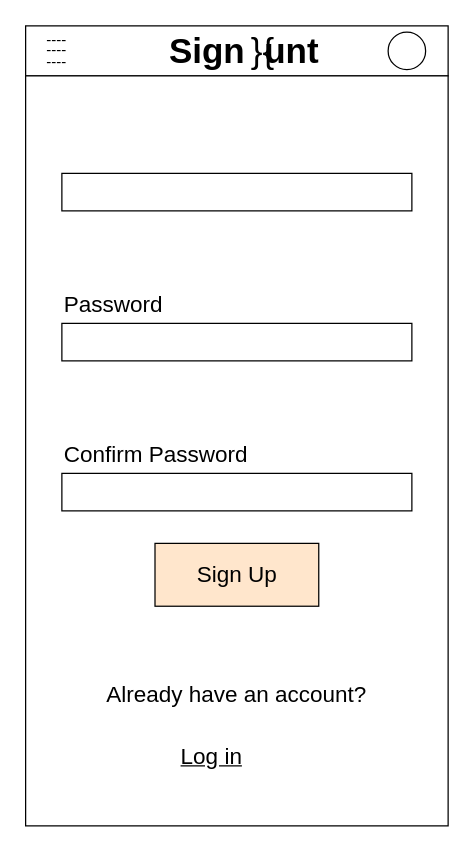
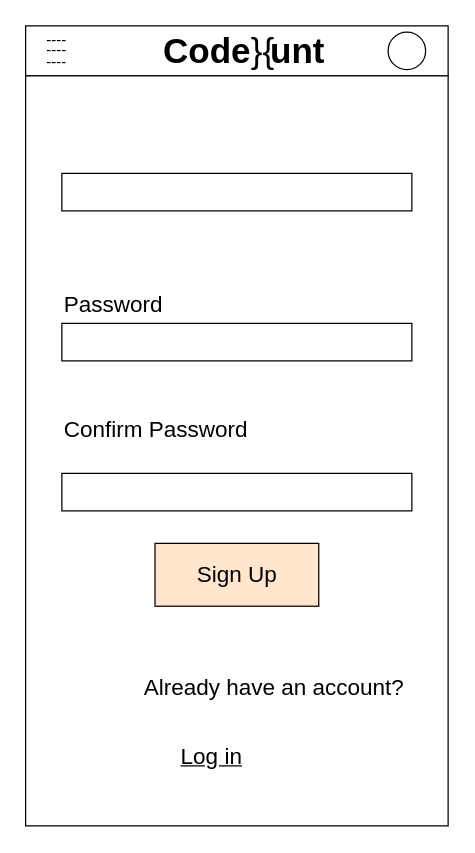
(244, 51) -> (244, 51)
(156, 454) -> (156, 429)
(237, 694) -> (274, 688)
